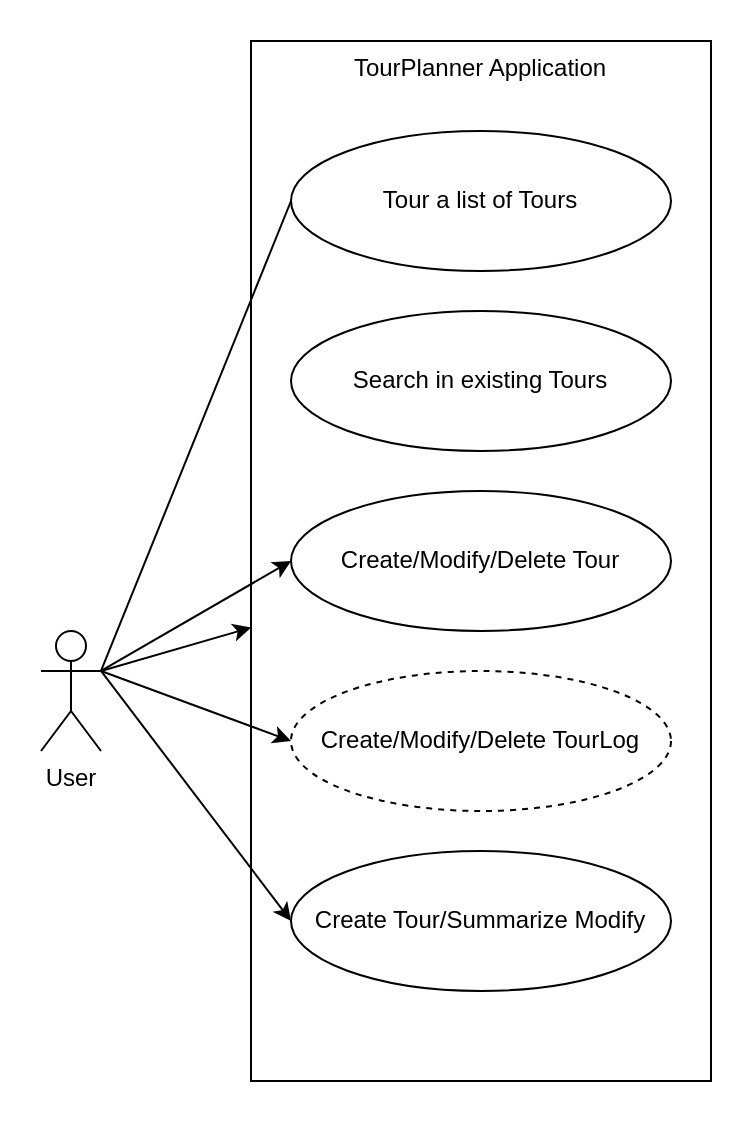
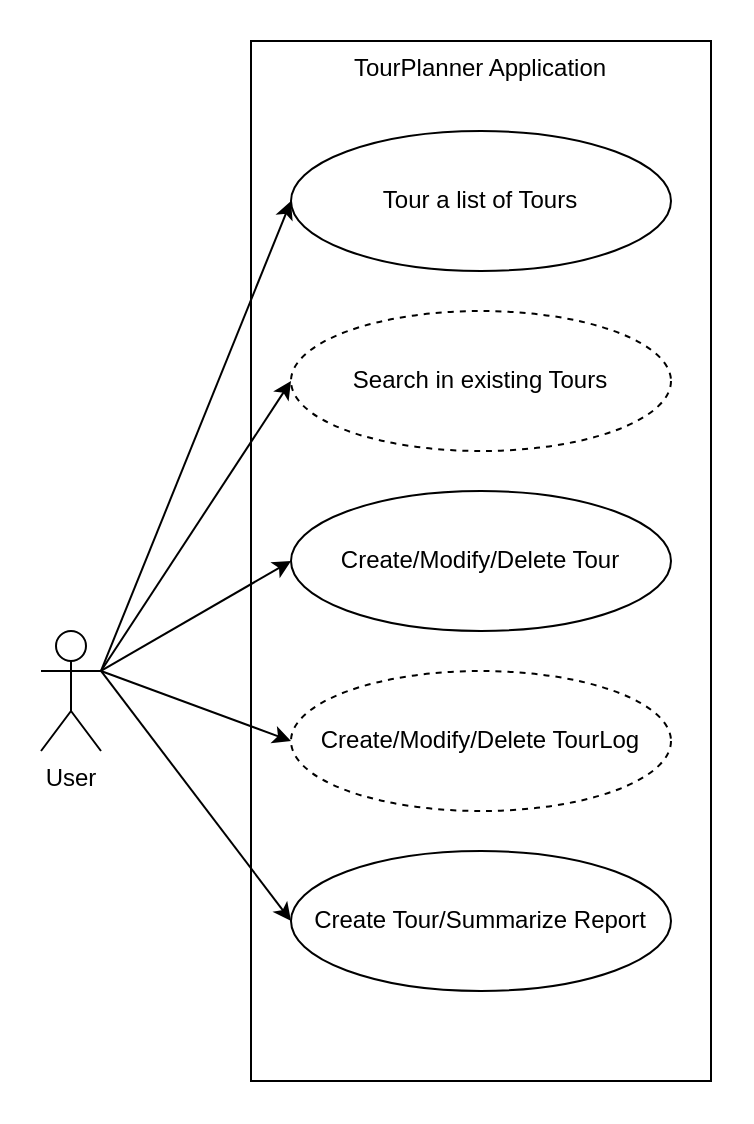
(287, 210) -> (285, 215)
(481, 381) -> (481, 381)
(175, 649) -> (196, 527)
(481, 921) -> (481, 921)
